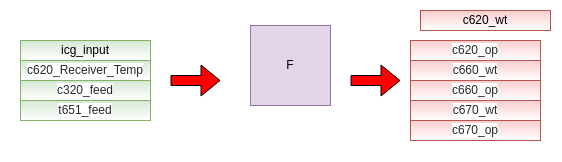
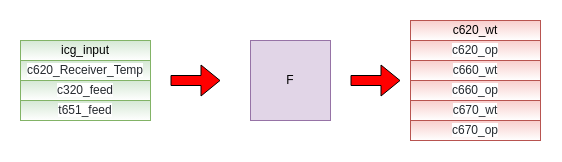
(486, 21) -> (476, 31)
(291, 66) -> (291, 81)
